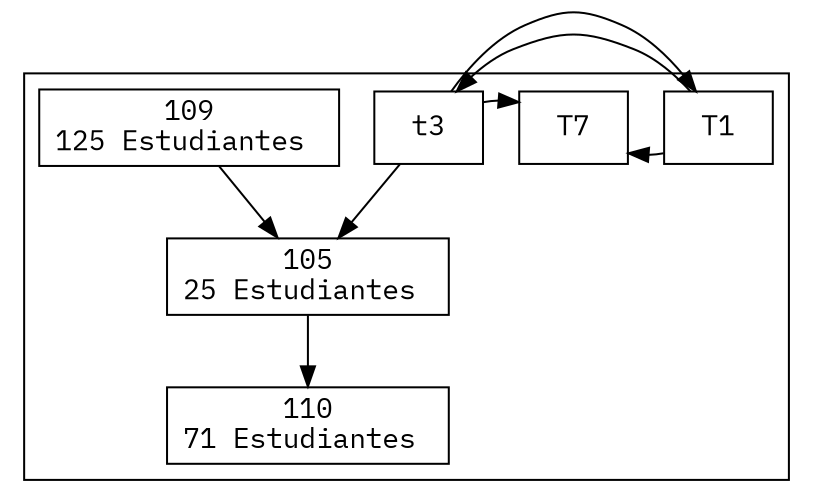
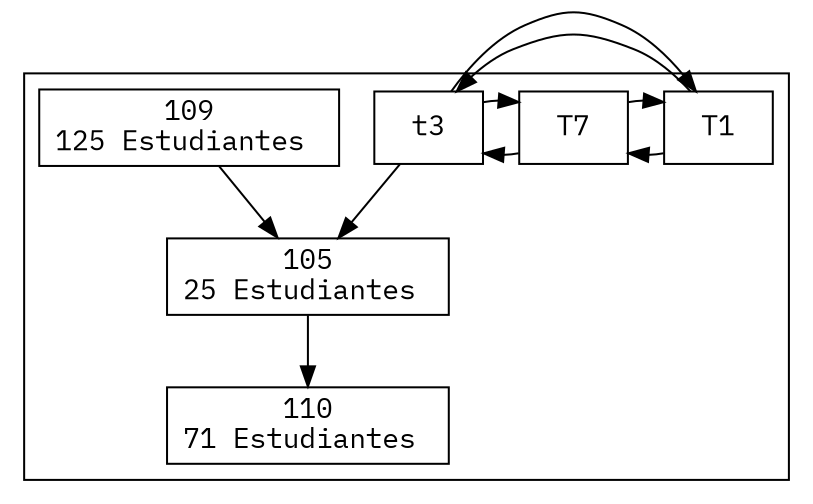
none -> (636, 101)
none -> (511, 154)
